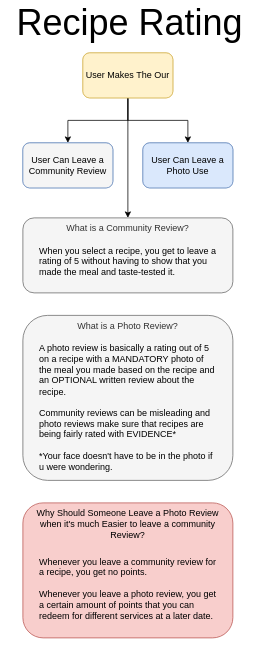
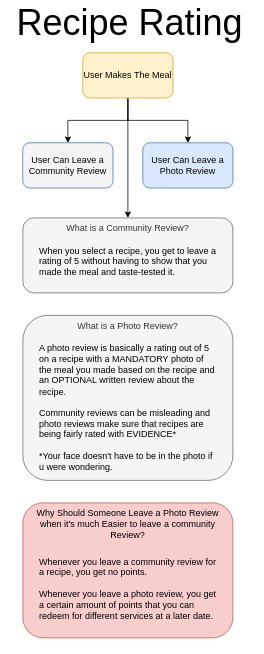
(128, 75) -> (128, 75)
(188, 165) -> (188, 165)
